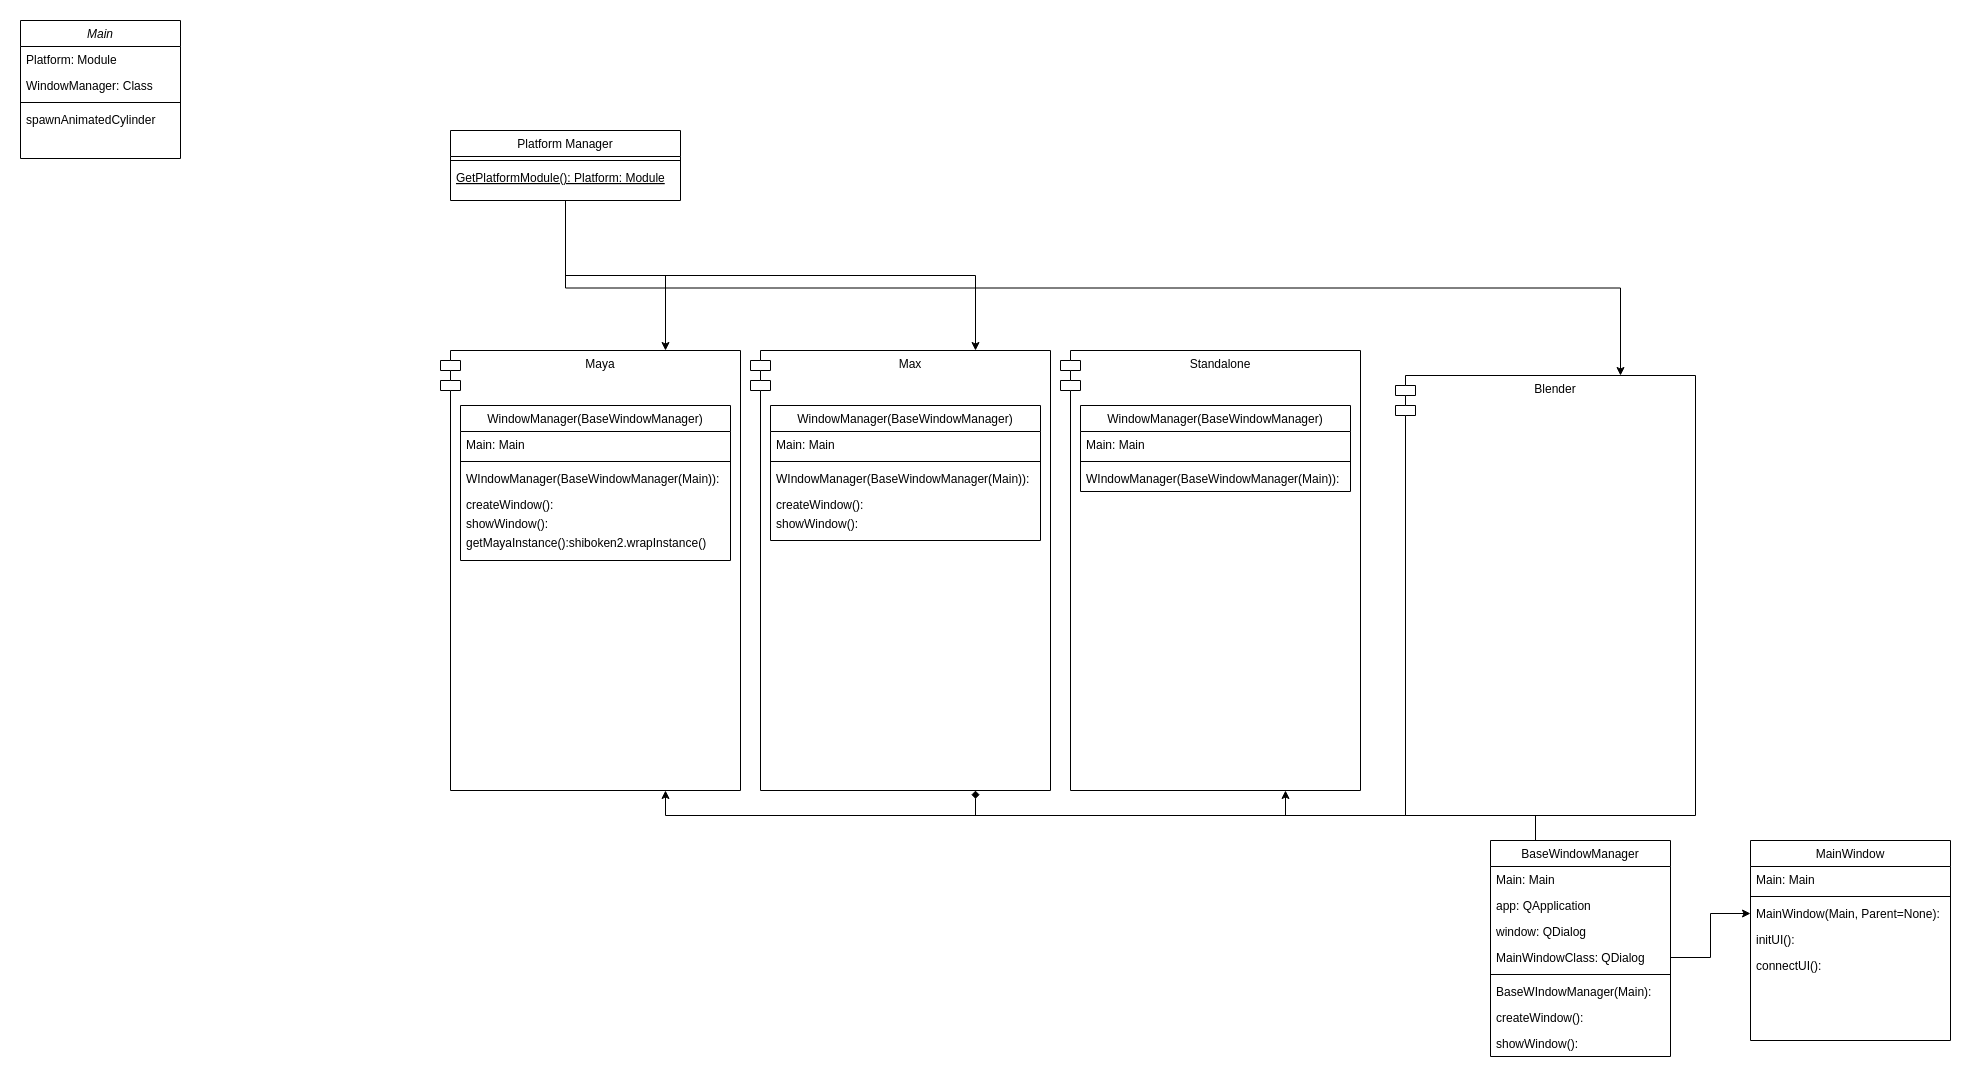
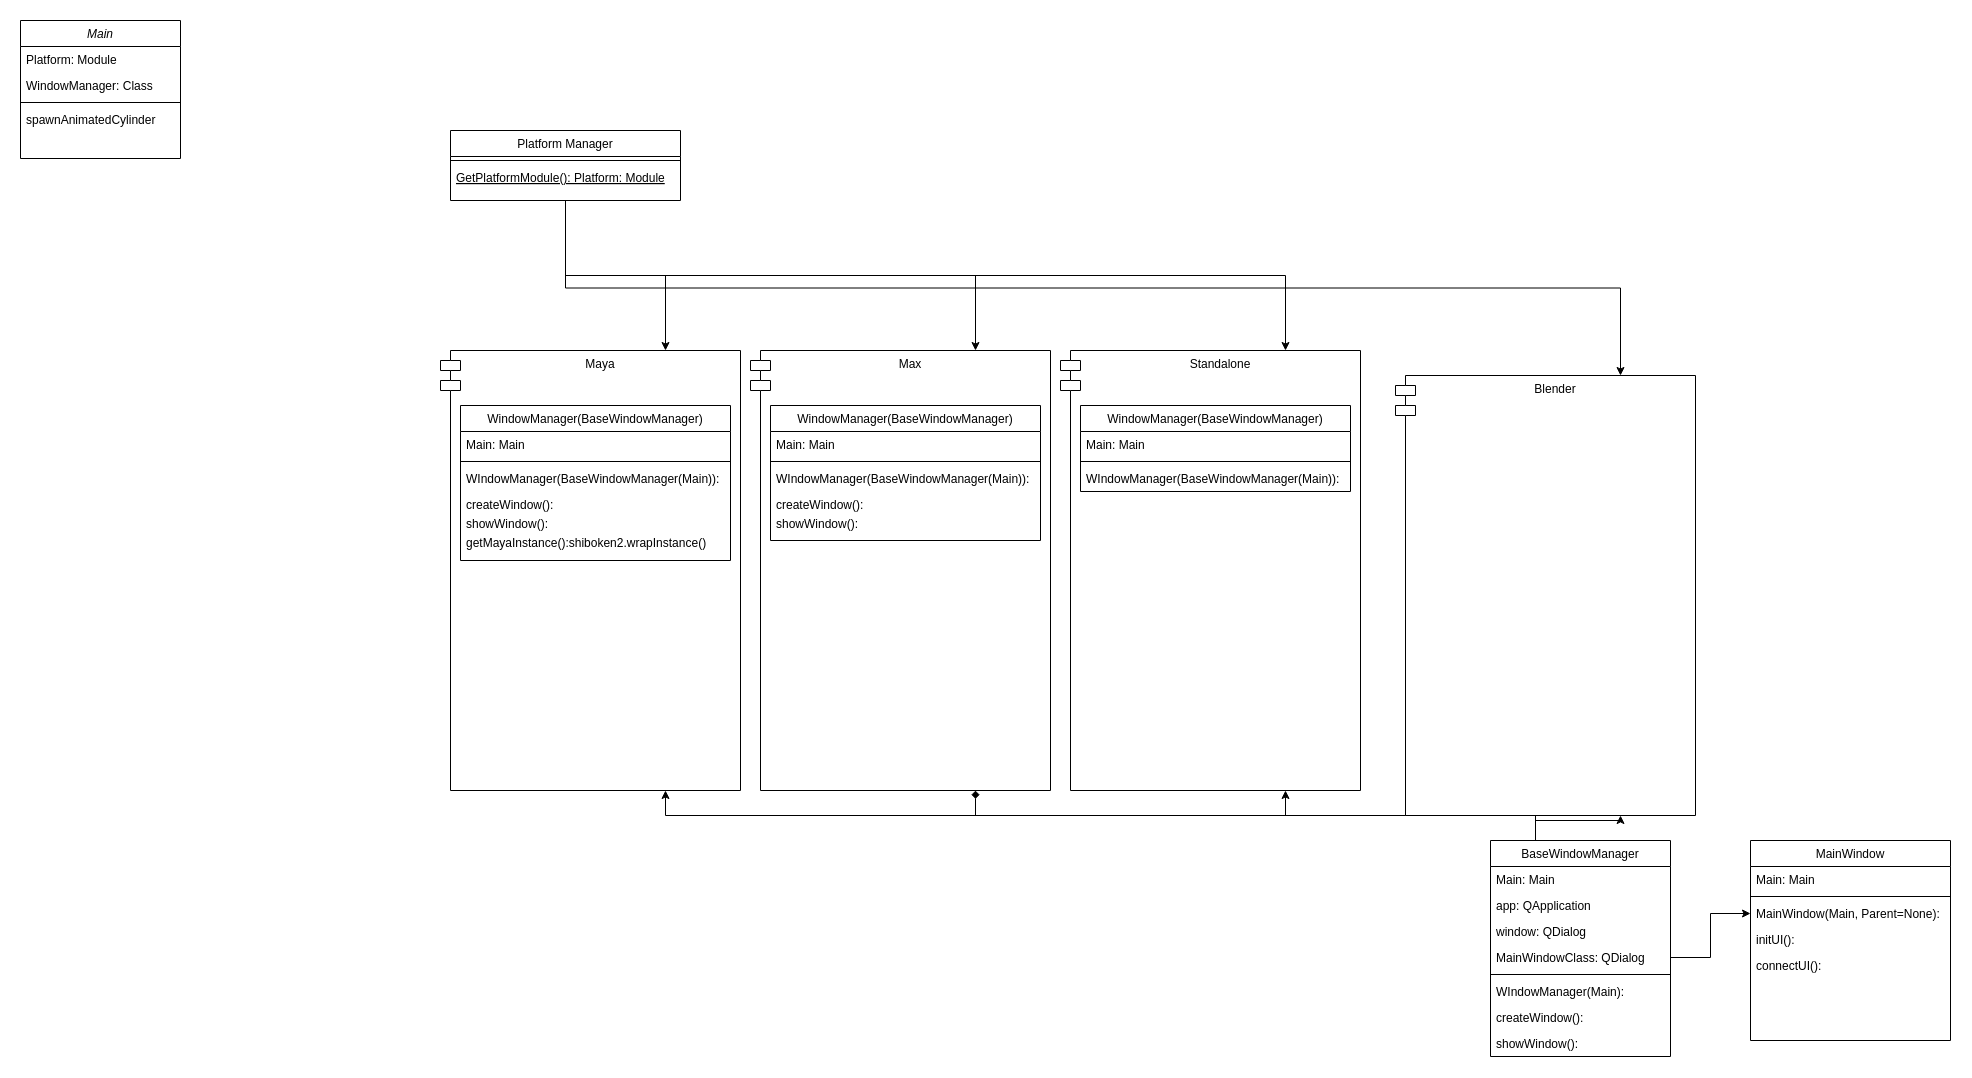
none -> (1166, 276)
none -> (1580, 821)
(1574, 992) -> (1560, 992)
